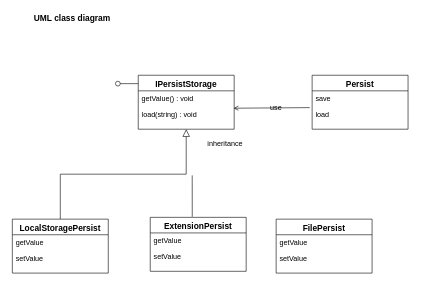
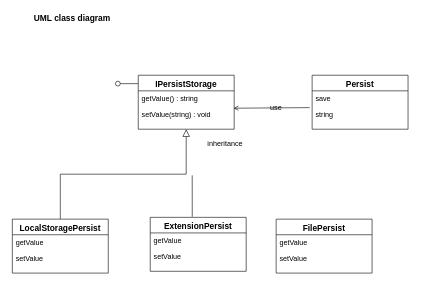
(171, 99) -> (175, 99)
(174, 115) -> (182, 115)
(323, 115) -> (327, 115)
